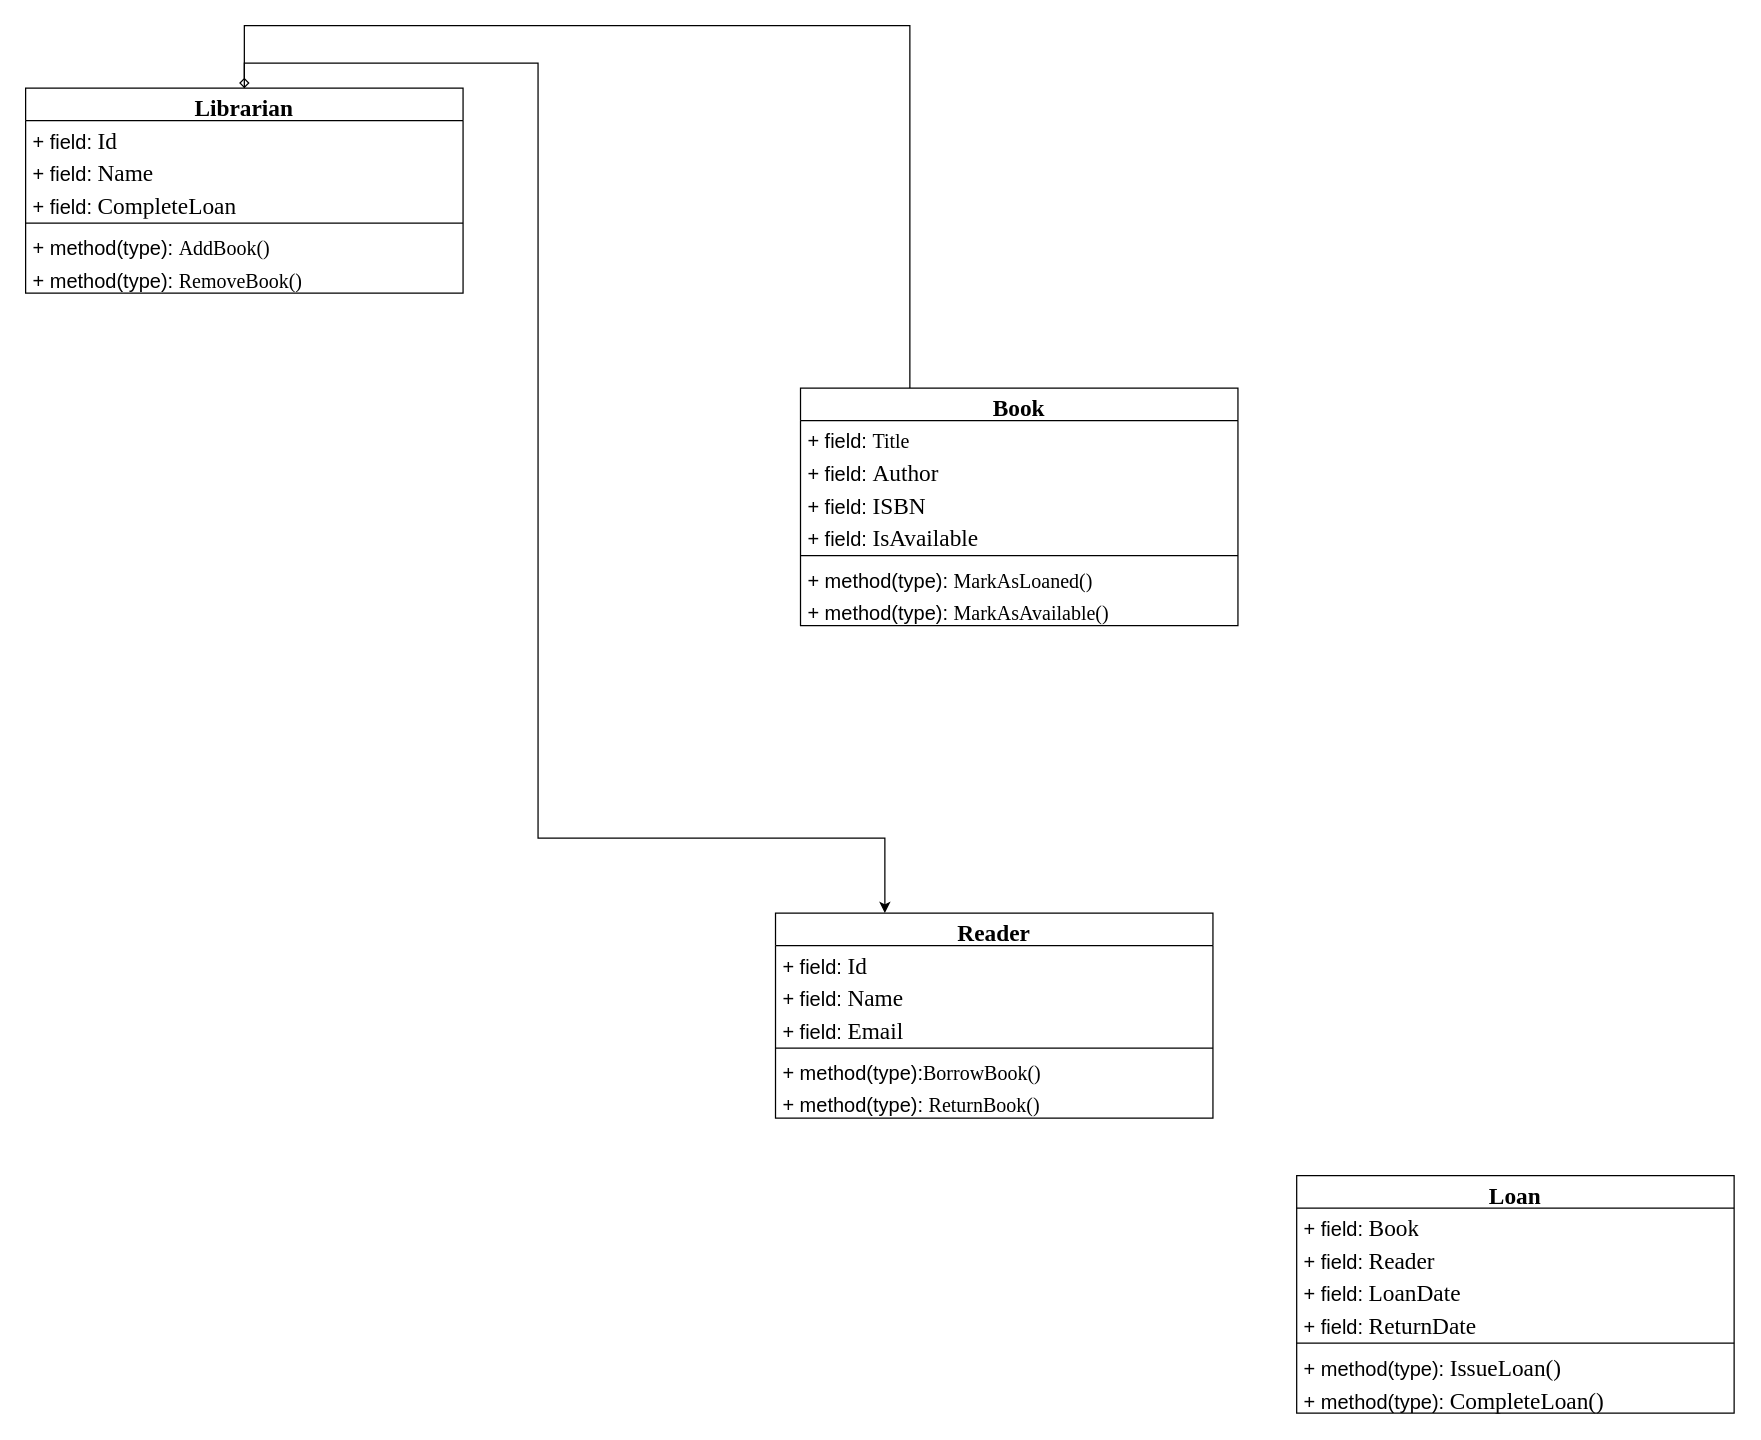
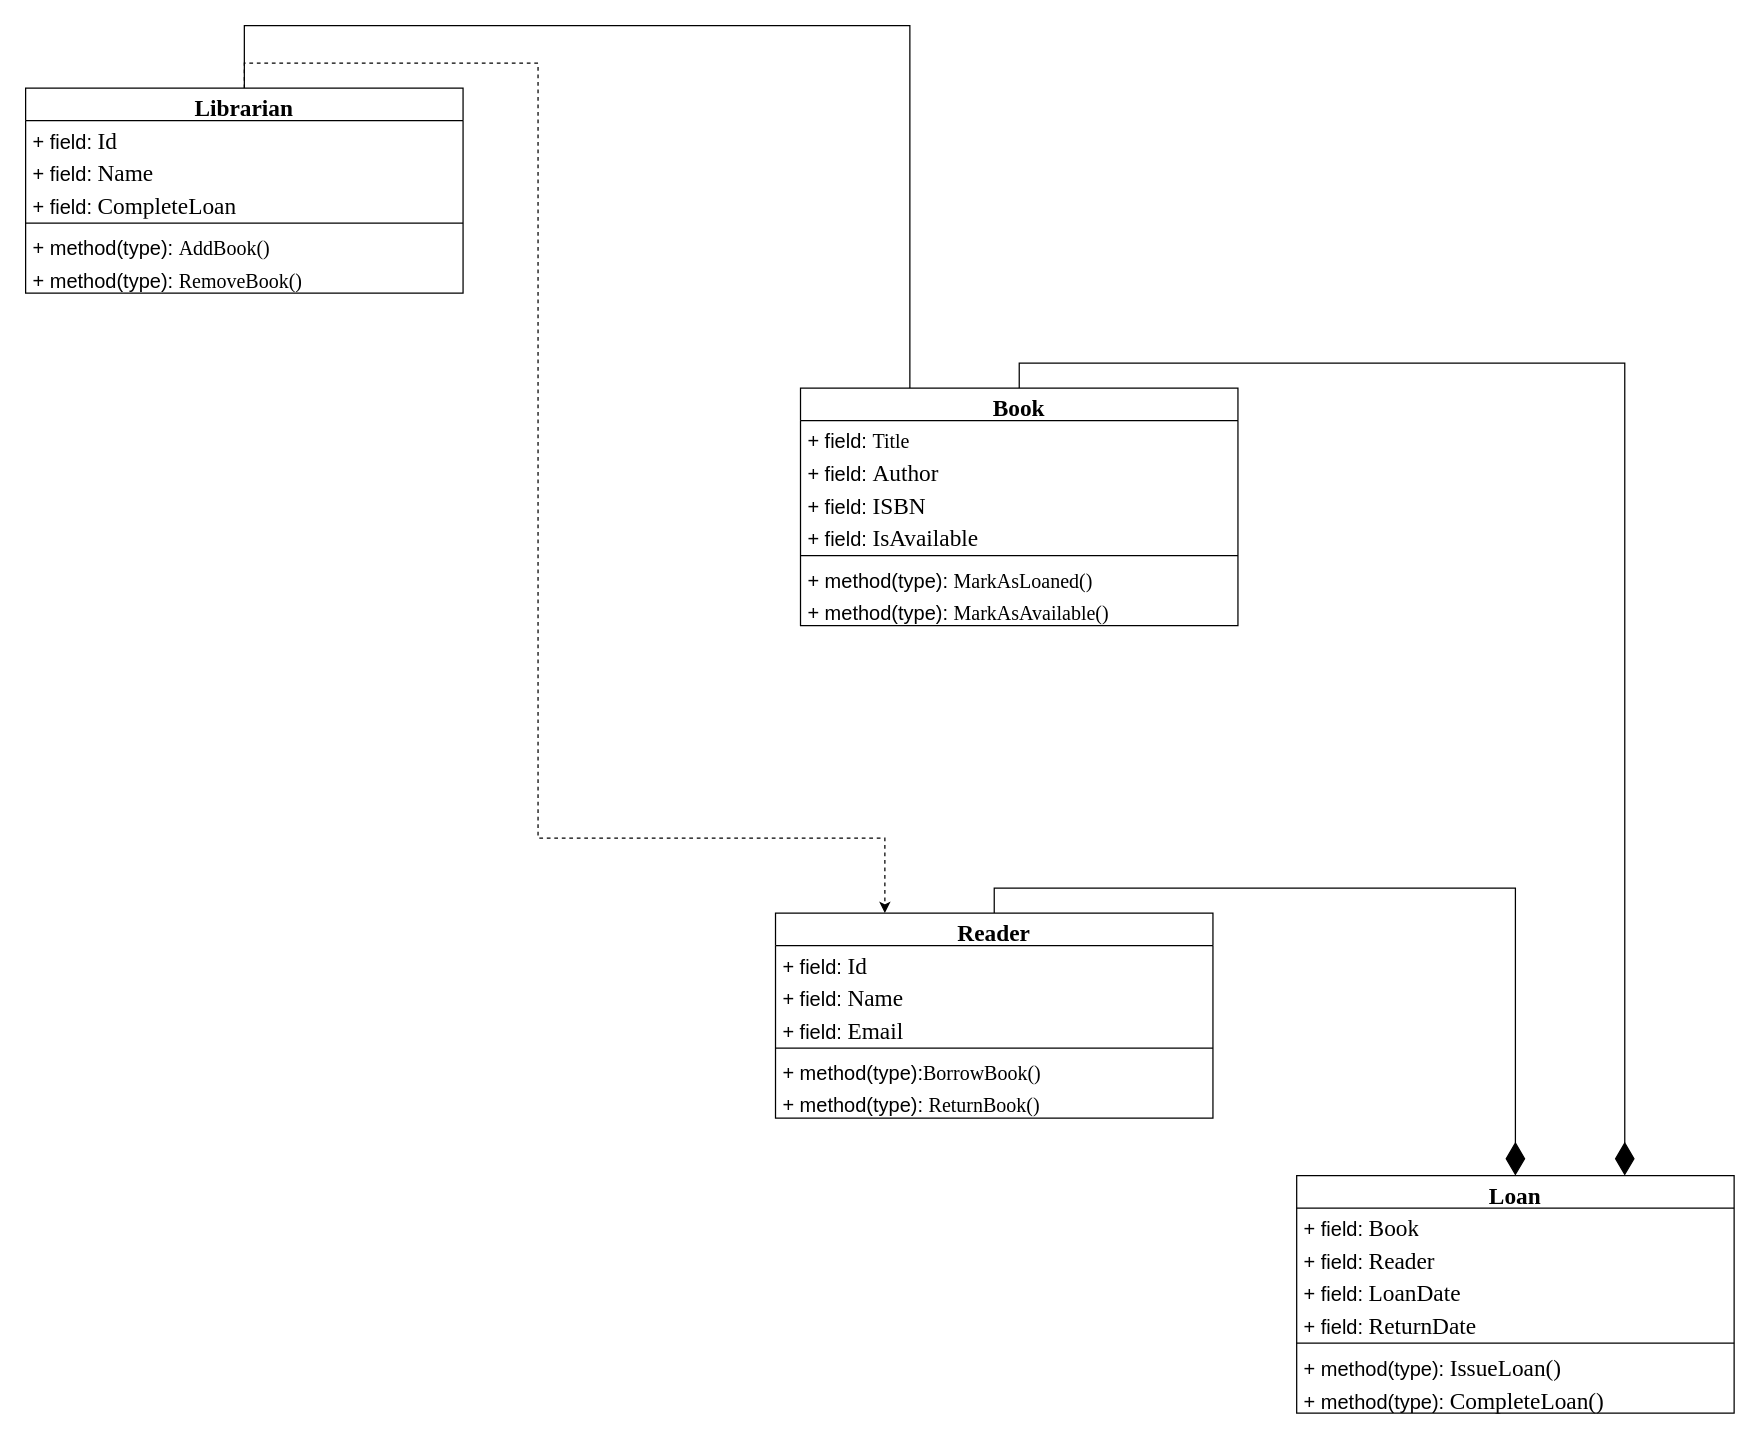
(244, 60) -> (244, 60)
none -> (1625, 438)
(538, 512) -> (538, 512)
none -> (1370, 888)
